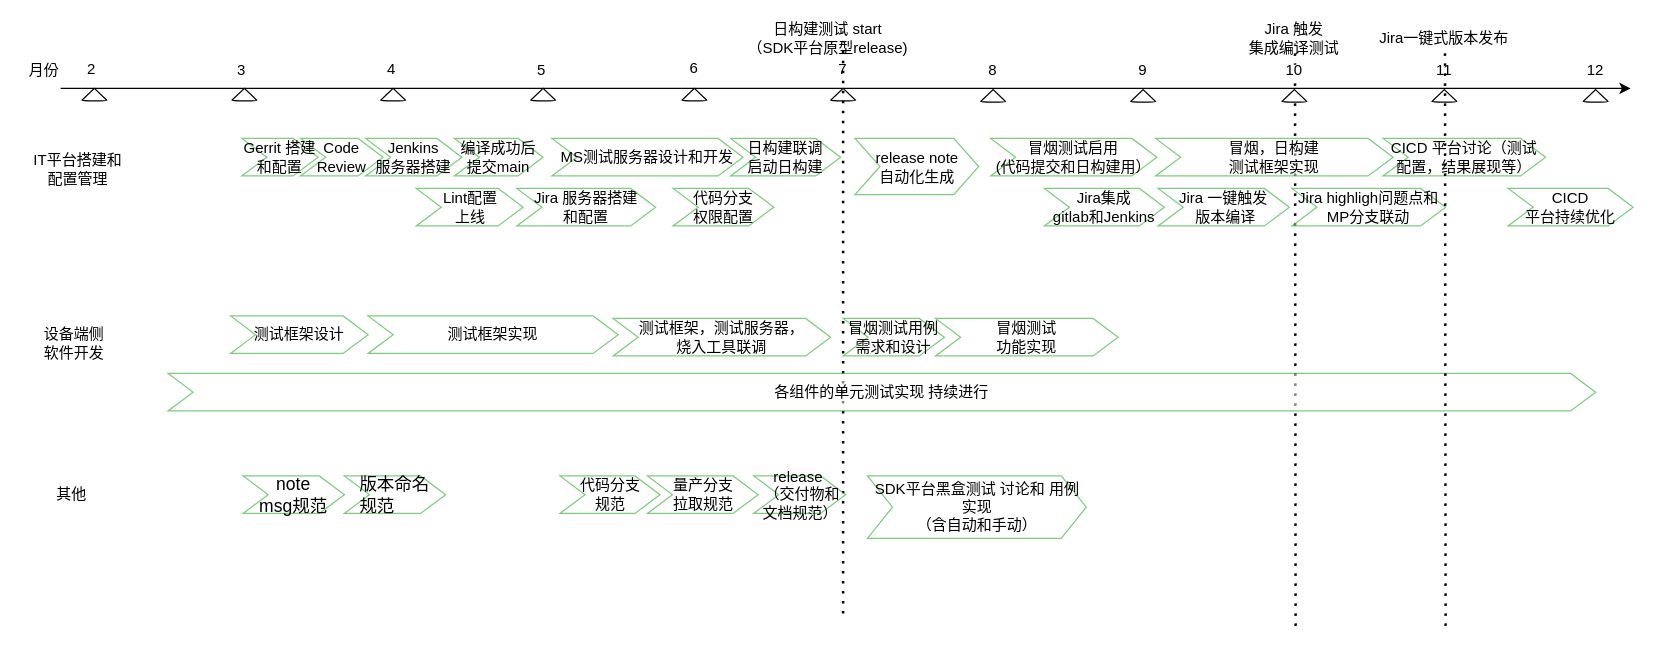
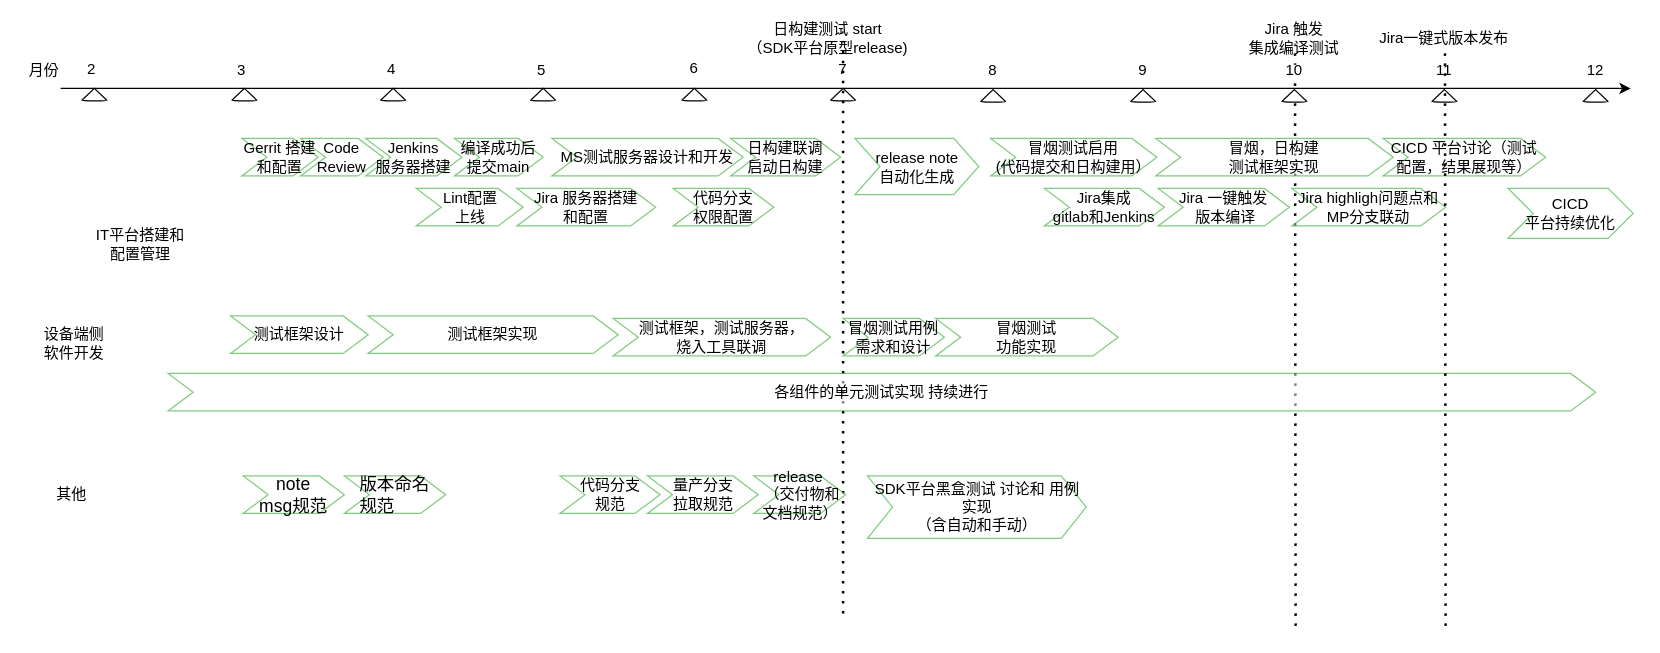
(78, 169) -> (141, 244)
(1571, 207) -> (1571, 213)
